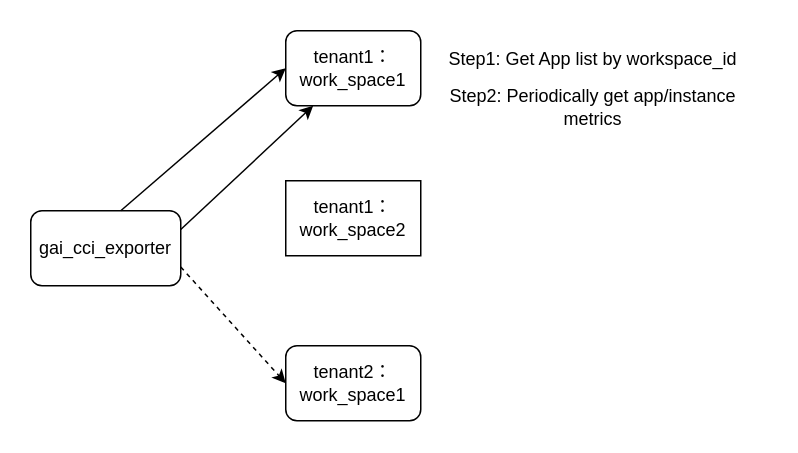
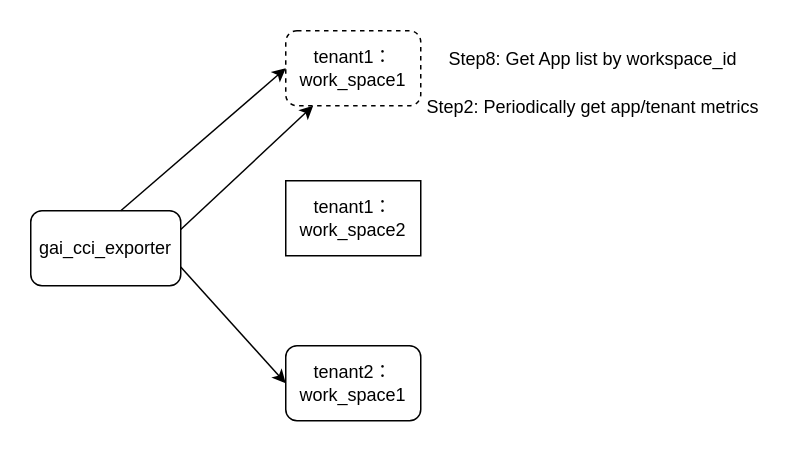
(353, 68) -> (353, 68)
(593, 70) -> (593, 70)
(593, 107) -> (593, 107)
(230, 321) -> (230, 321)
